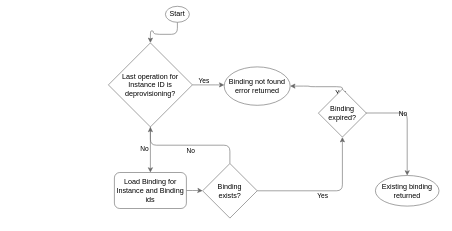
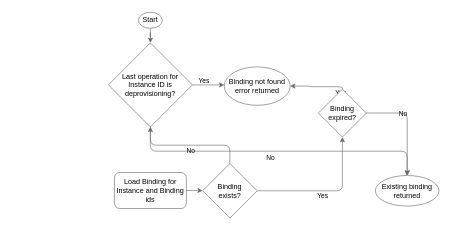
(177, 14) -> (150, 20)
(150, 157) -> (276, 151)
